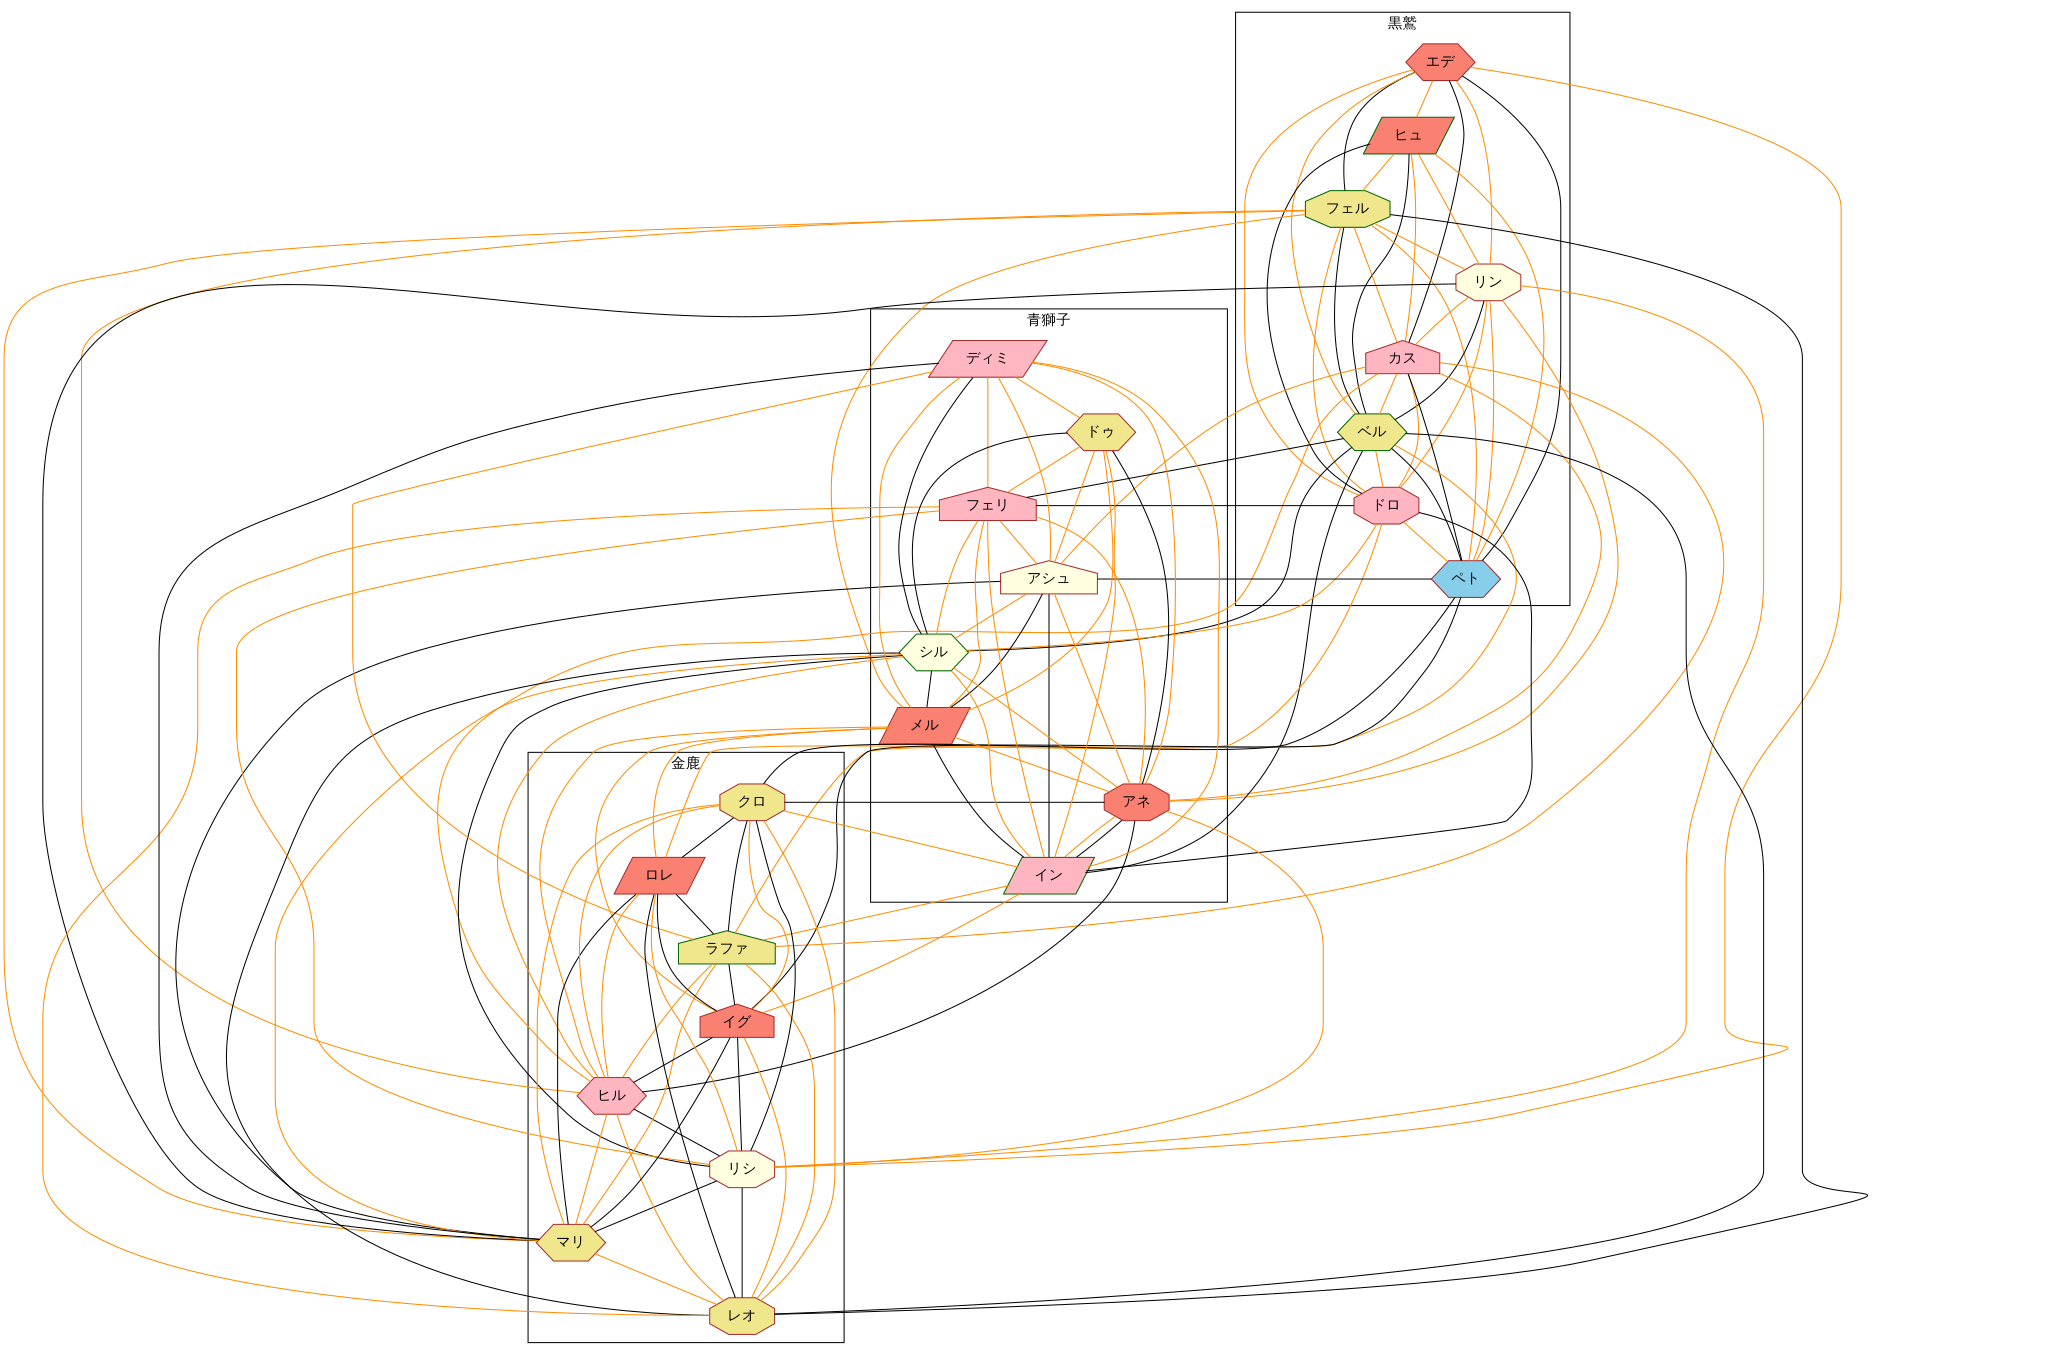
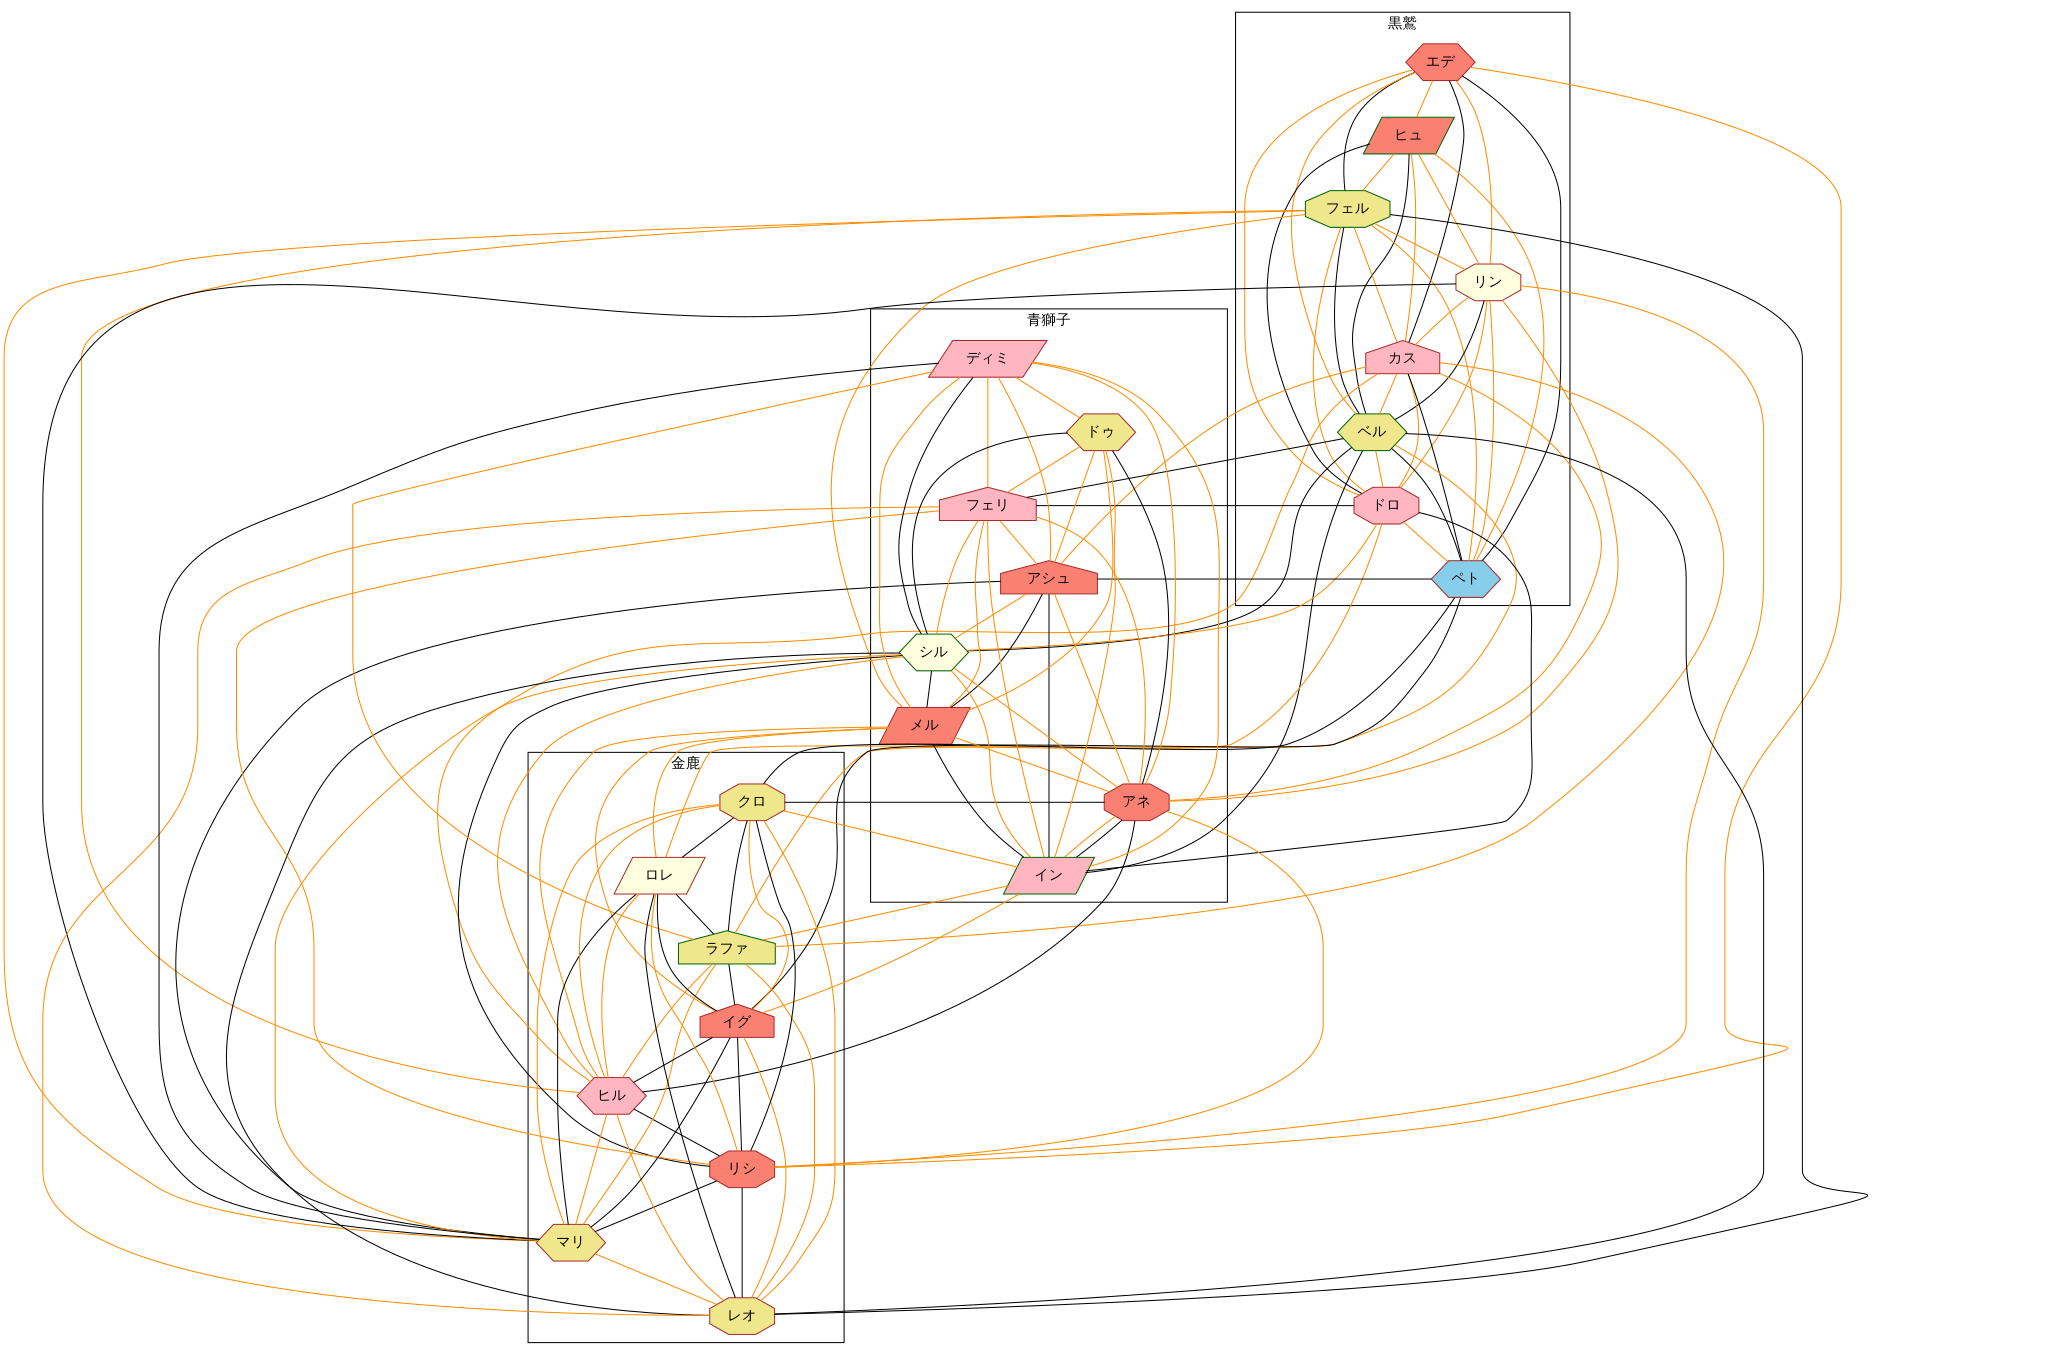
(1049, 579) -> (1049, 579)
(660, 876) -> (660, 876)
(742, 1169) -> (742, 1169)
